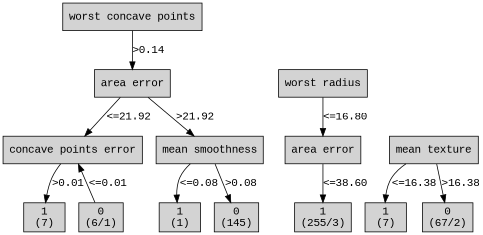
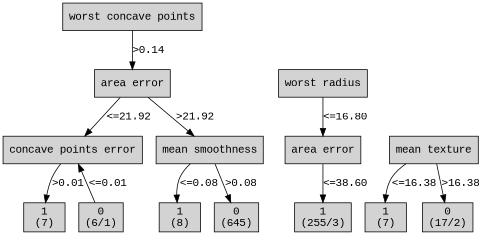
(180, 217) -> (180, 217)
(236, 217) -> (236, 217)
(448, 217) -> (448, 217)
